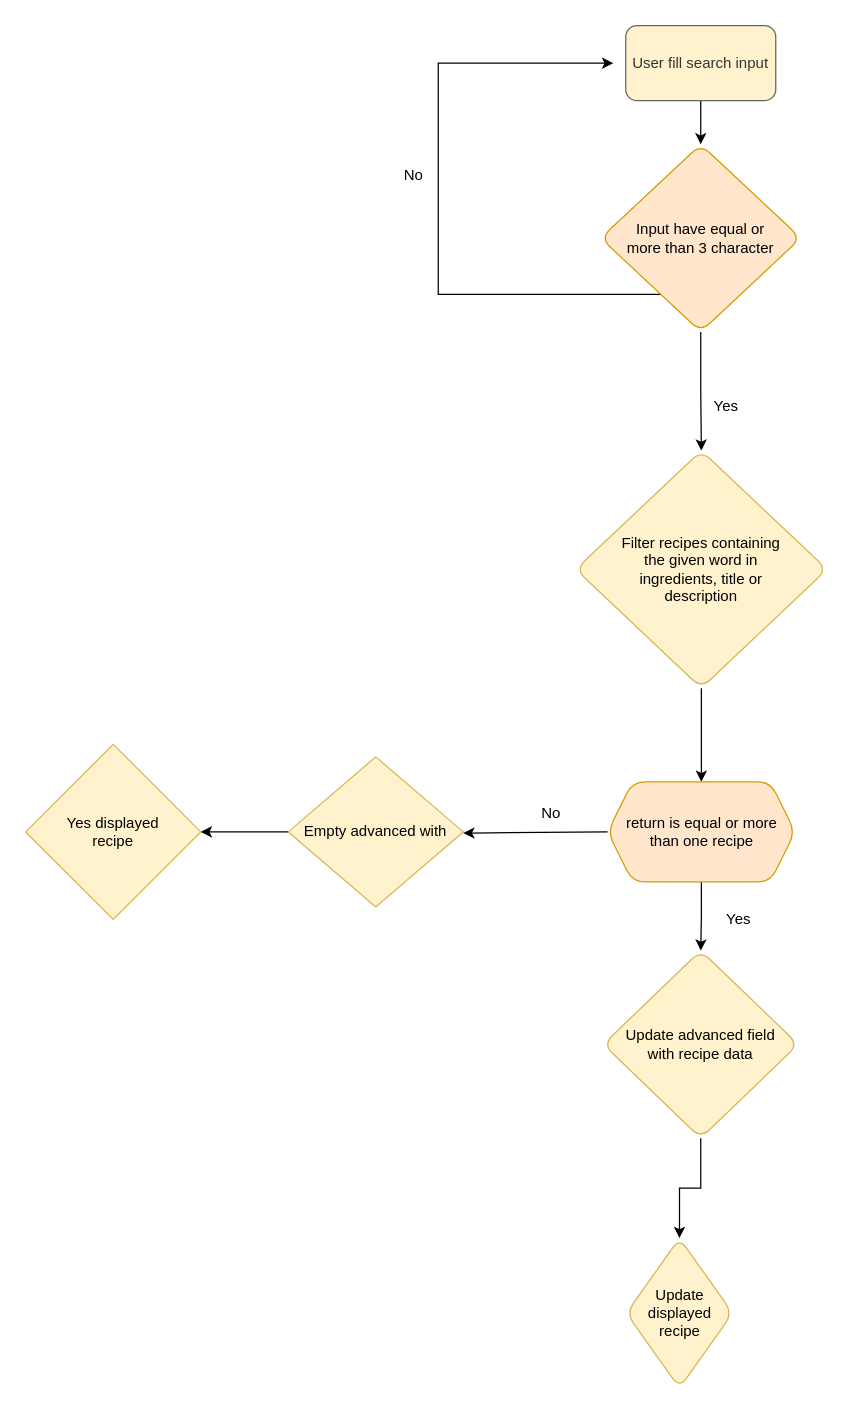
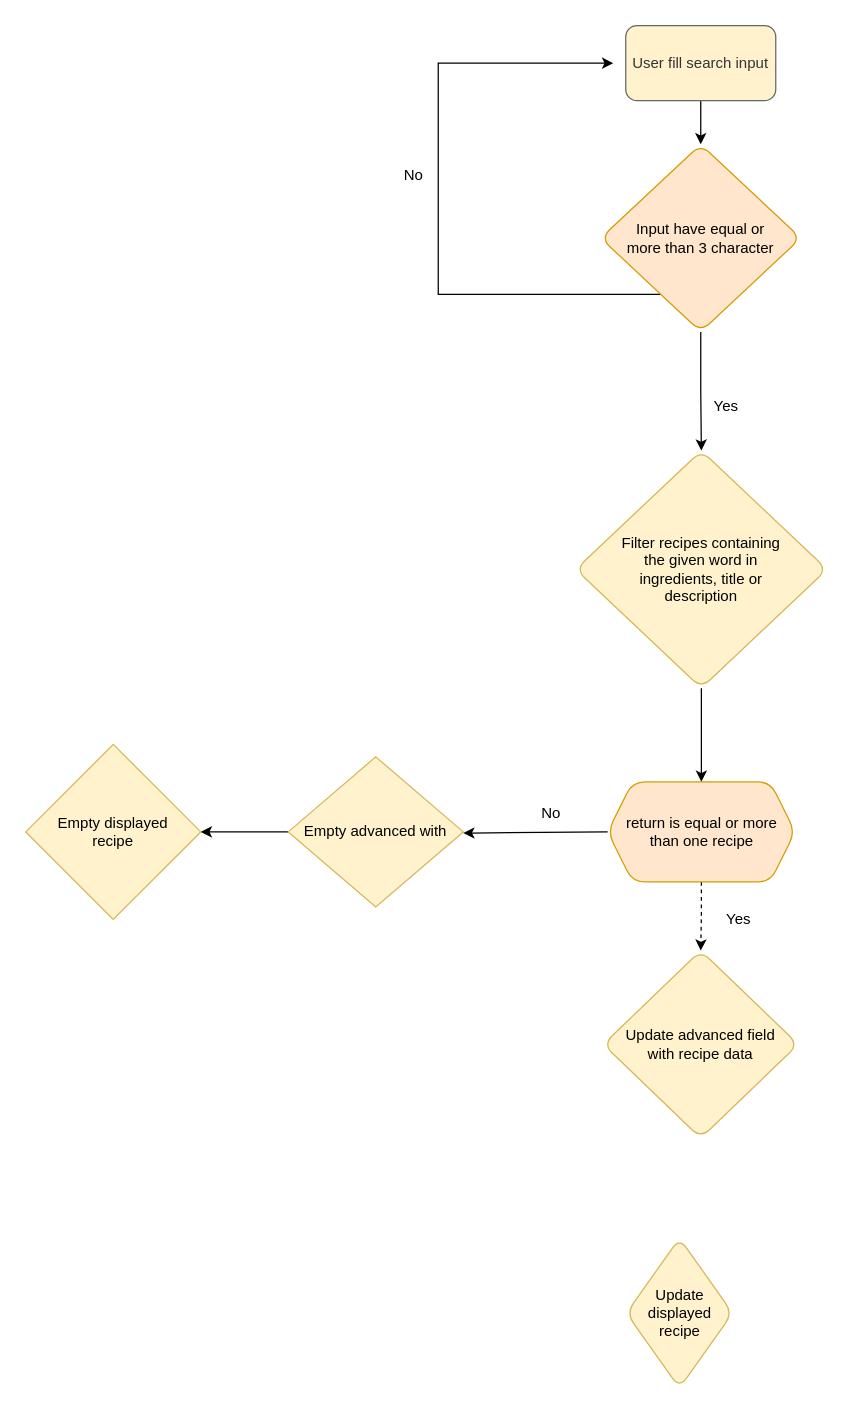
(113, 832) -> (113, 832)
(701, 912) -> (701, 912)
(695, 1188) -> none
